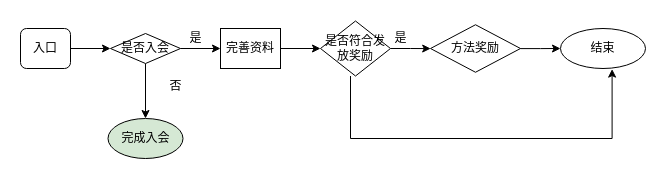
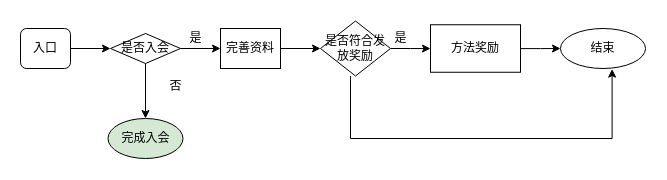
(476, 49) -> (476, 49)
